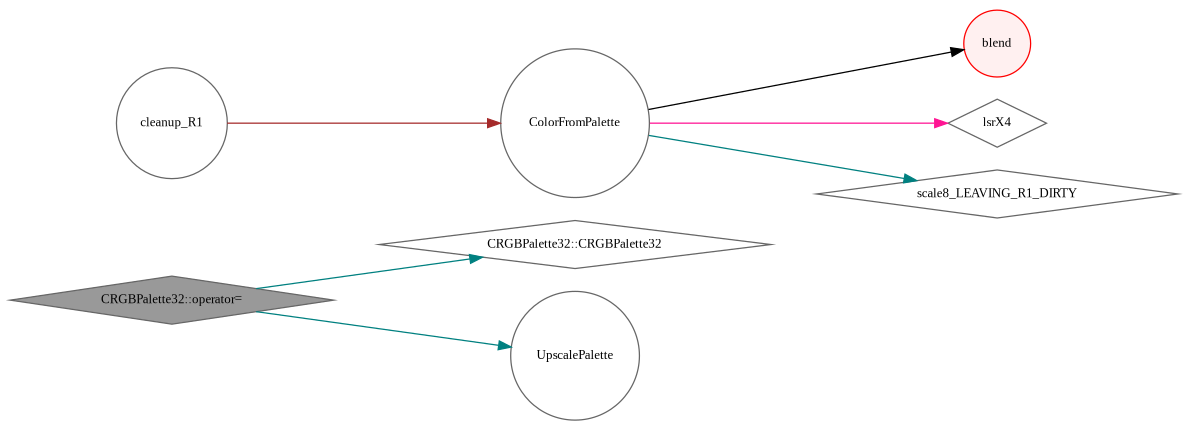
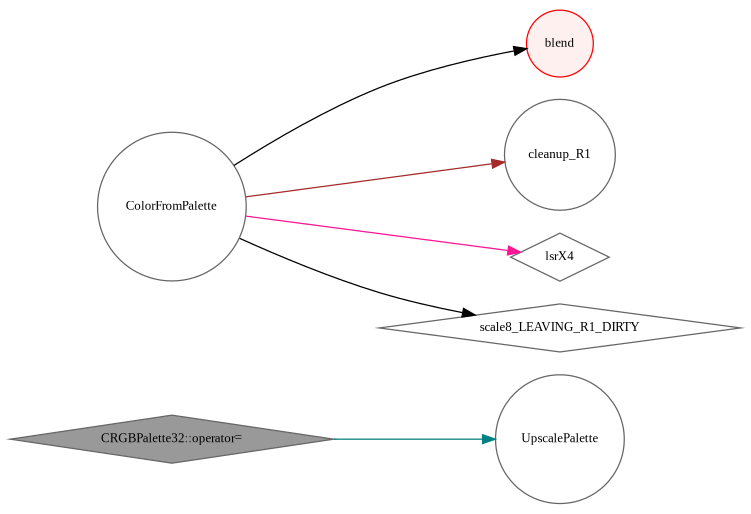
(357, 123) -> (369, 180)
(777, 157) -> (349, 283)
(575, 245) -> none
